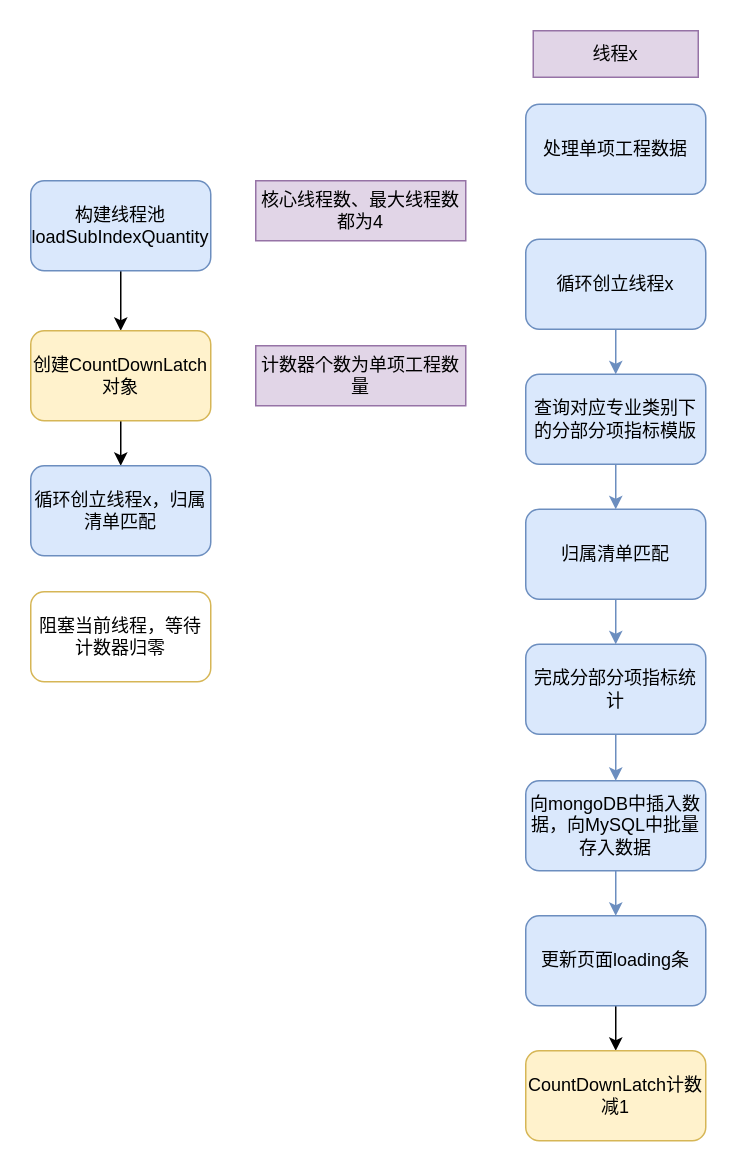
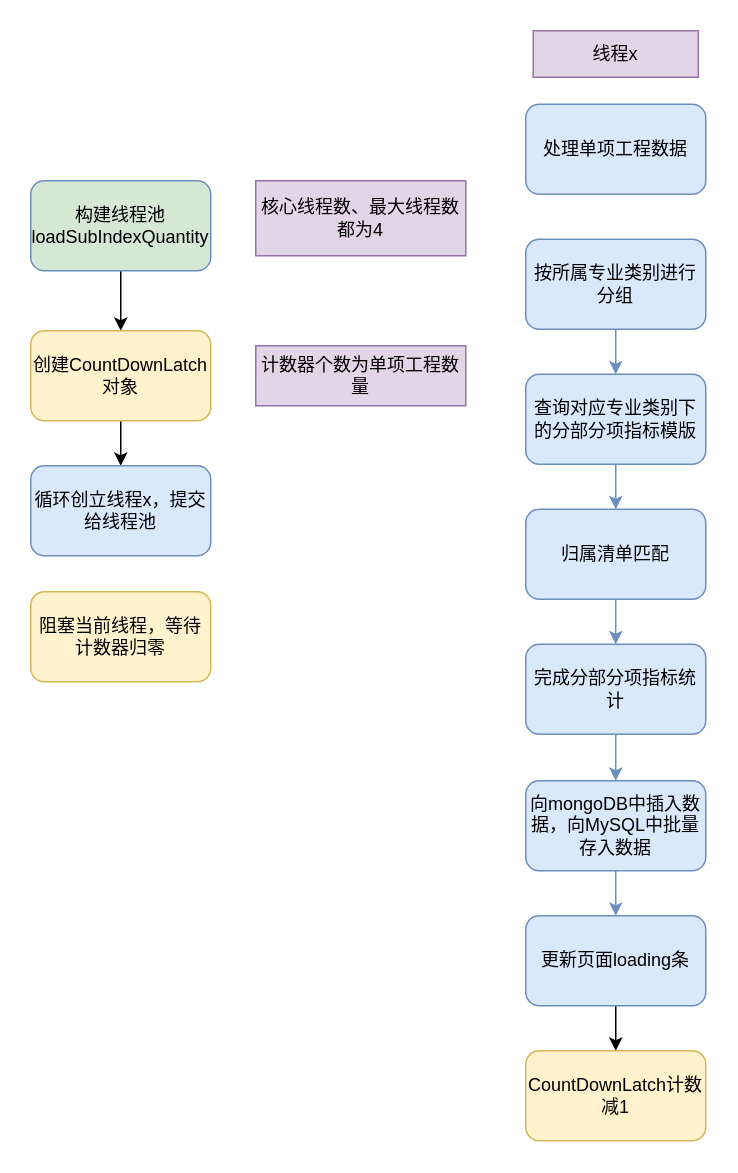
(361, 211) -> (361, 218)
(121, 226) -> (121, 226)
(616, 284) -> (616, 284)
(121, 511) -> (121, 511)
(121, 637) -> (121, 637)
